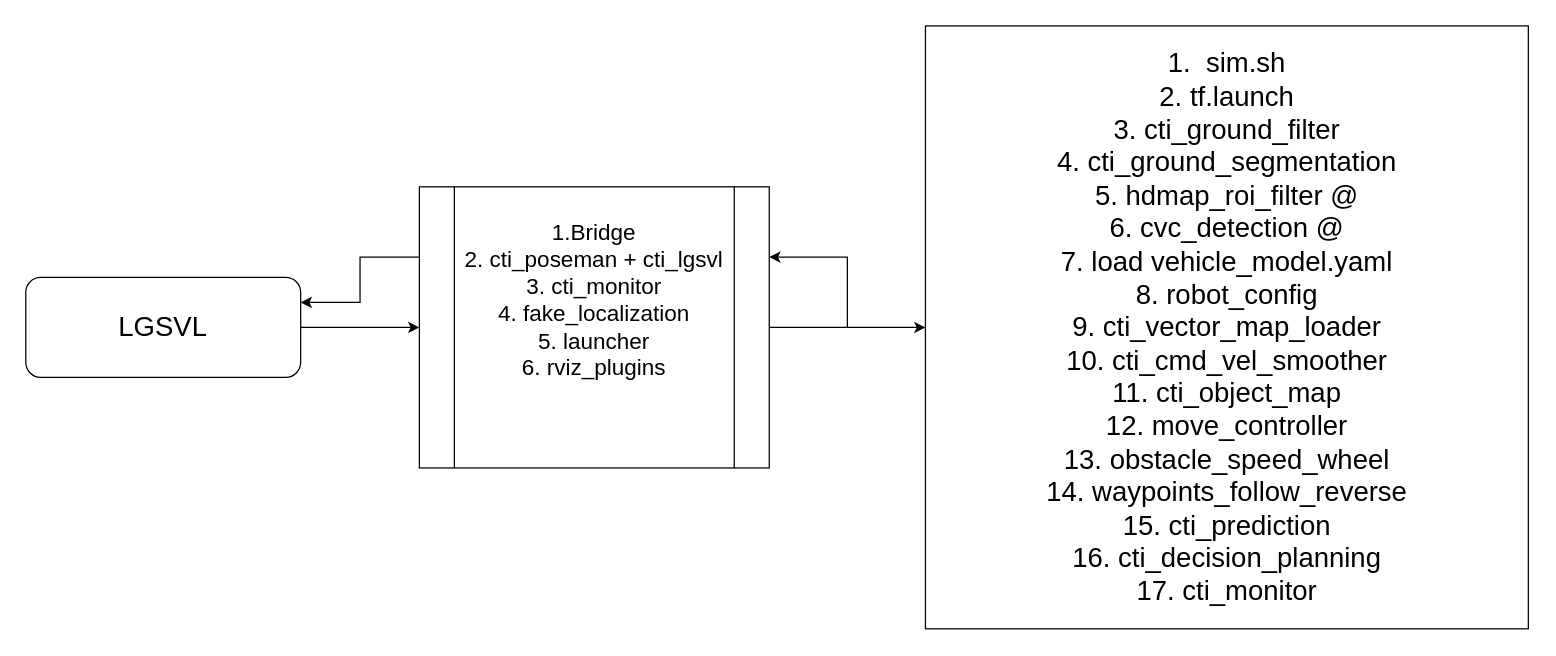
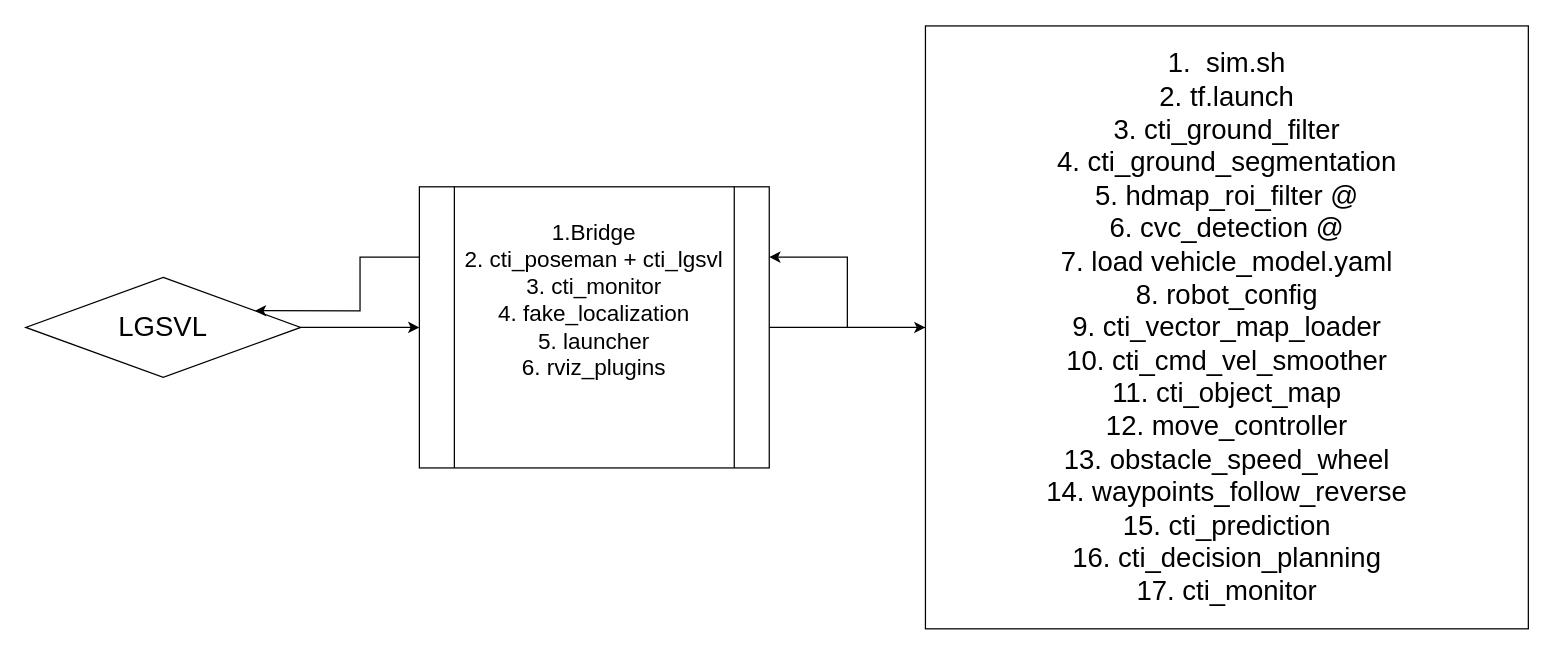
(163, 328) -> (163, 328)
